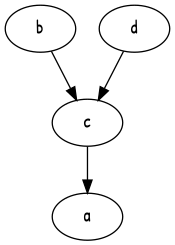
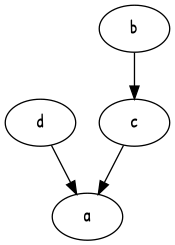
(114, 70) -> (61, 164)
